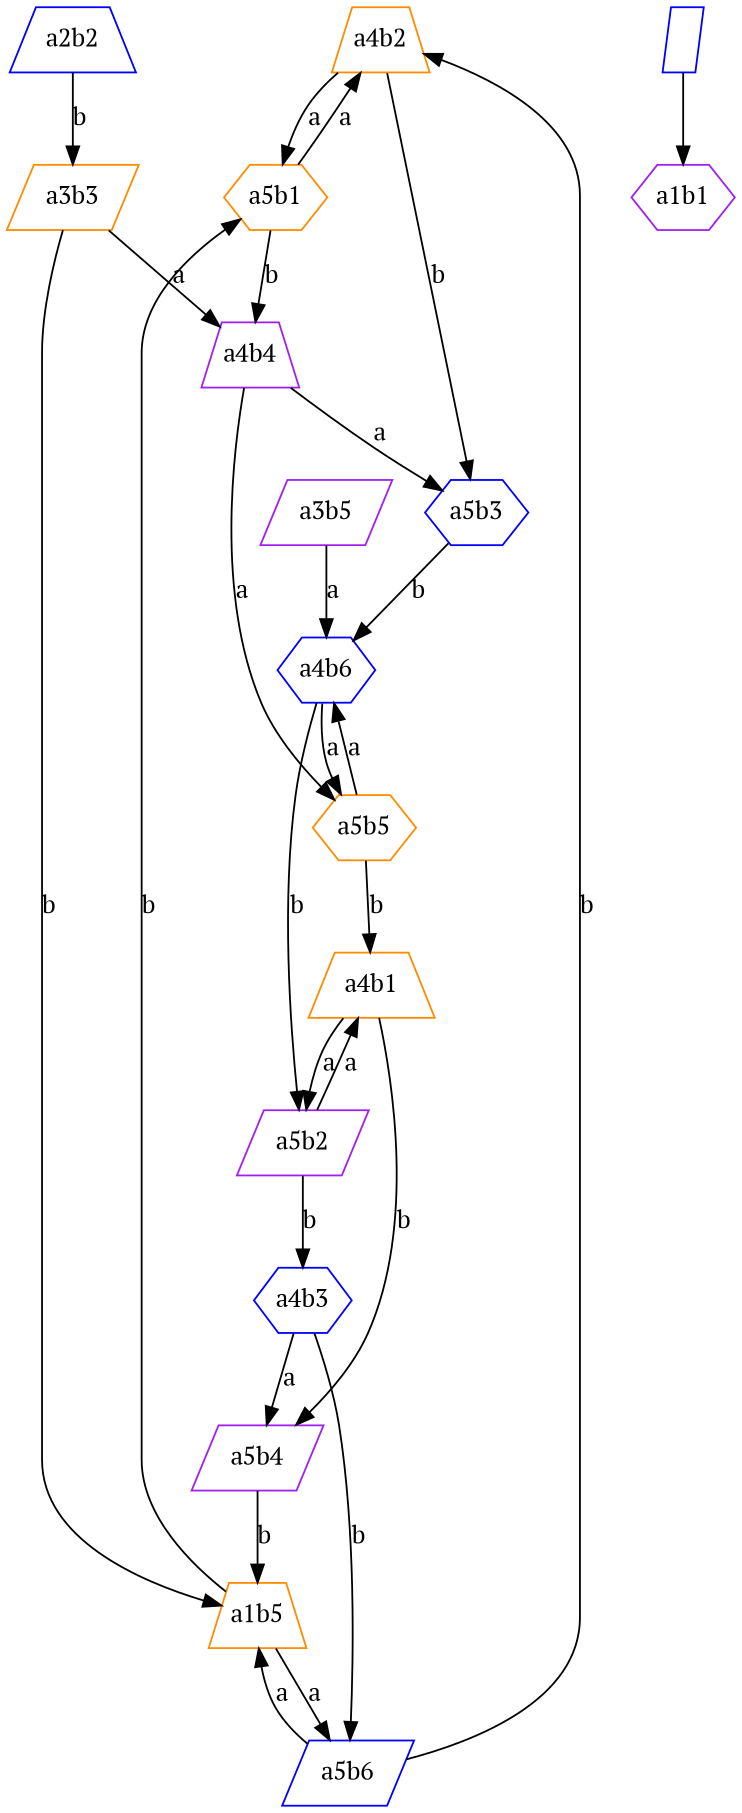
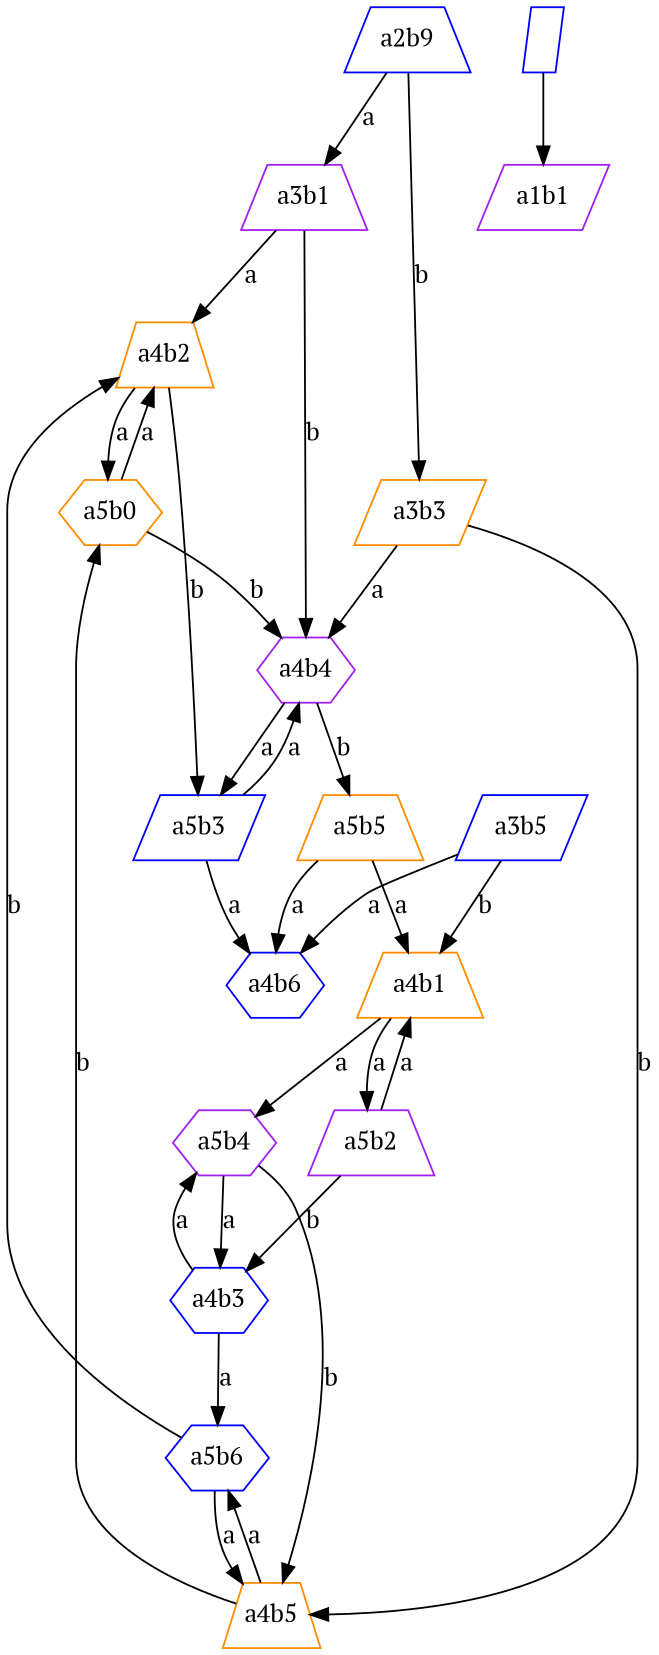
(73, 40) -> (408, 40)
(276, 197) -> (110, 513)
none -> (304, 197)
(683, 197) -> (543, 197)
(250, 355) -> (306, 670)
(326, 513) -> (522, 828)
(477, 513) -> (199, 828)
(242, 591) -> (344, 749)
(419, 591) -> (235, 906)
(323, 742) -> none
none -> (274, 762)
(364, 828) -> (360, 828)
(288, 896) -> none
none -> (476, 899)
(377, 906) -> (401, 906)
(303, 1143) -> (371, 1143)
none -> (222, 1213)
(404, 1222) -> (341, 1064)
(258, 1458) -> (225, 1143)
(359, 1537) -> (225, 1379)
(258, 1616) -> (272, 1616)
(348, 1773) -> (217, 1458)
